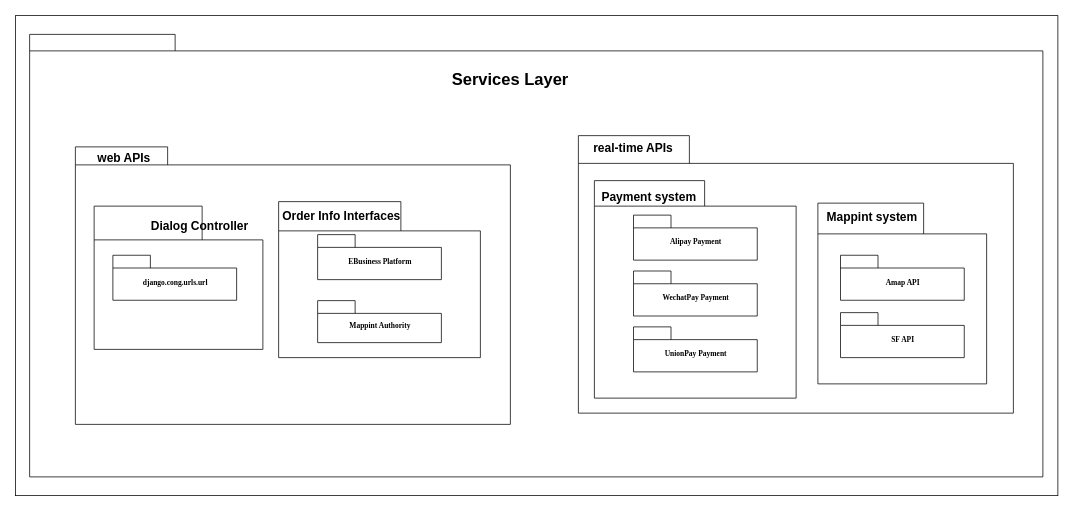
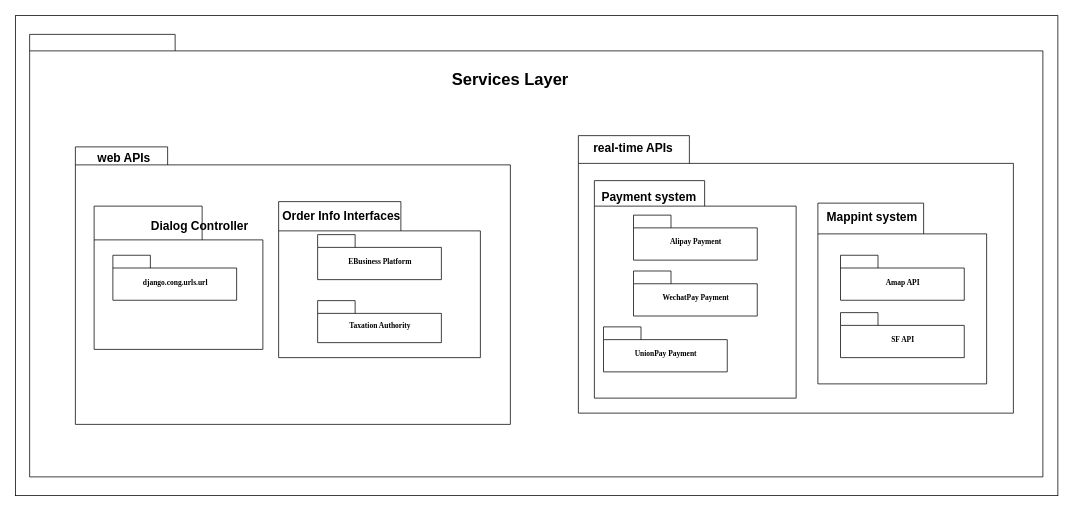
(380, 325) -> (380, 325)
(695, 349) -> (665, 349)
